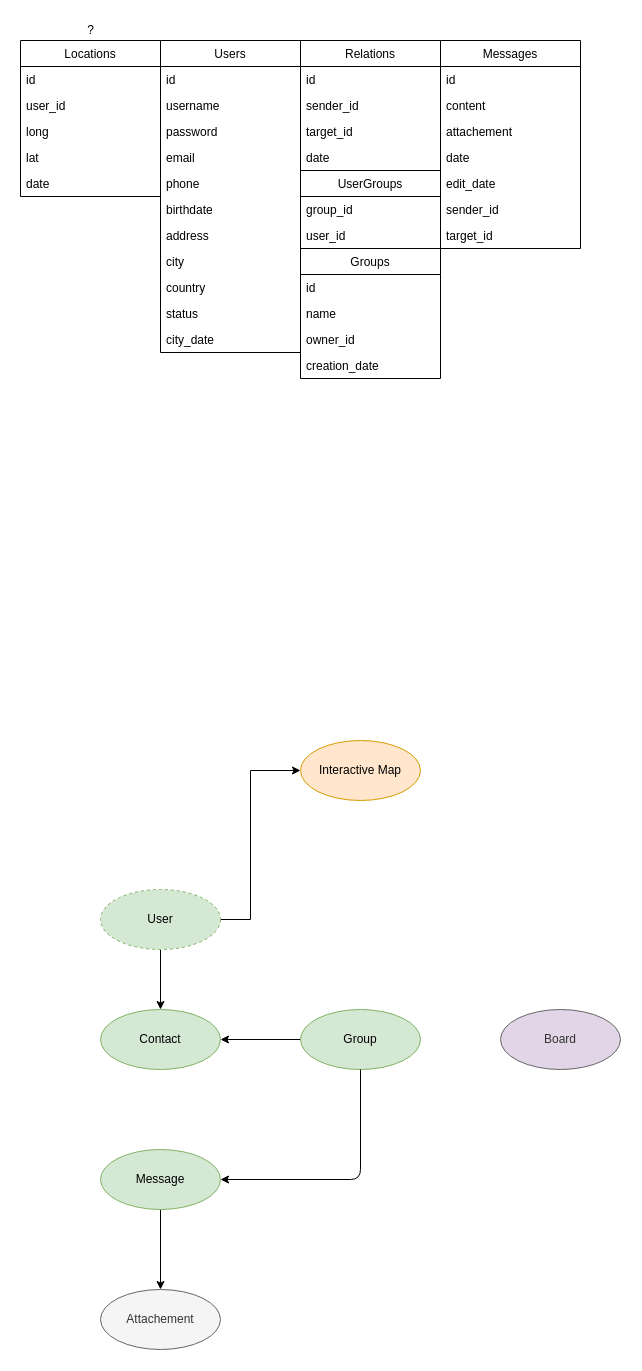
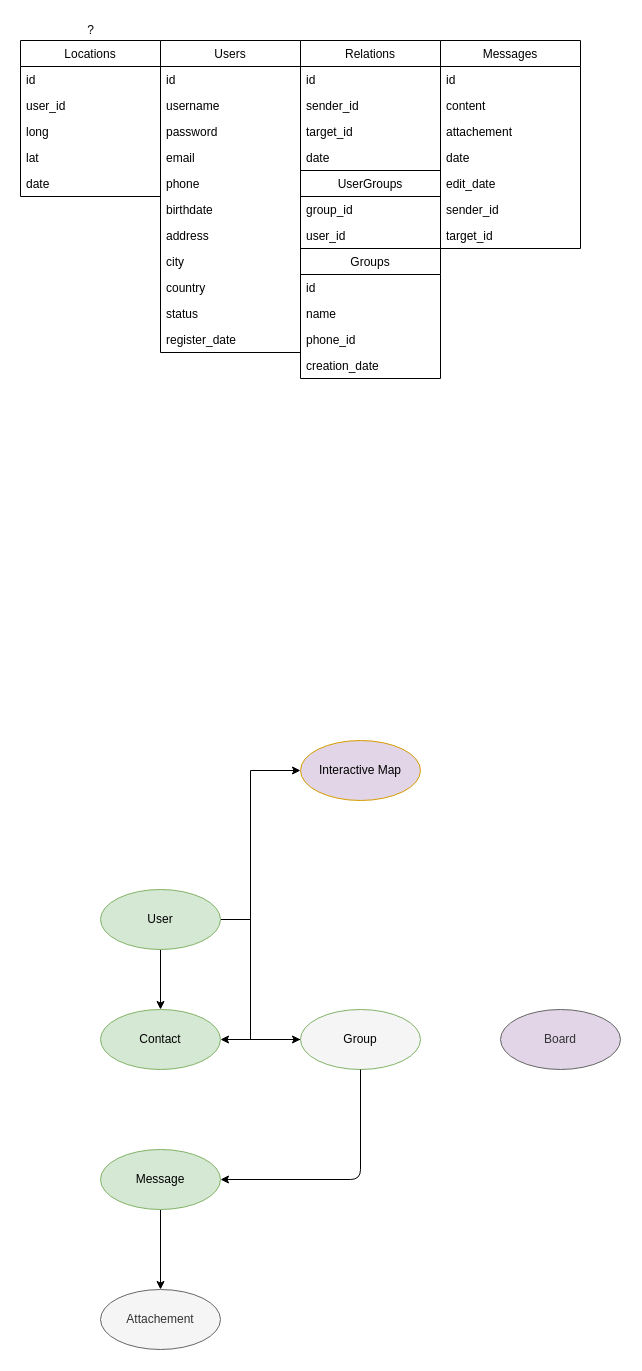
(195, 340) -> (208, 340)
(331, 340) -> (331, 340)
(361, 771) -> (361, 771)
(161, 920) -> (161, 920)
none -> (251, 979)
(361, 1040) -> (361, 1040)
